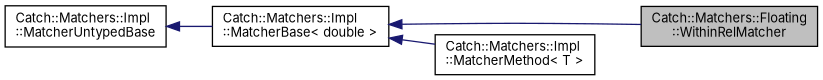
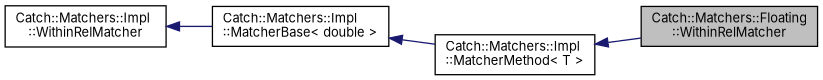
(522, 23) -> (625, 40)
(86, 26) -> (86, 26)
